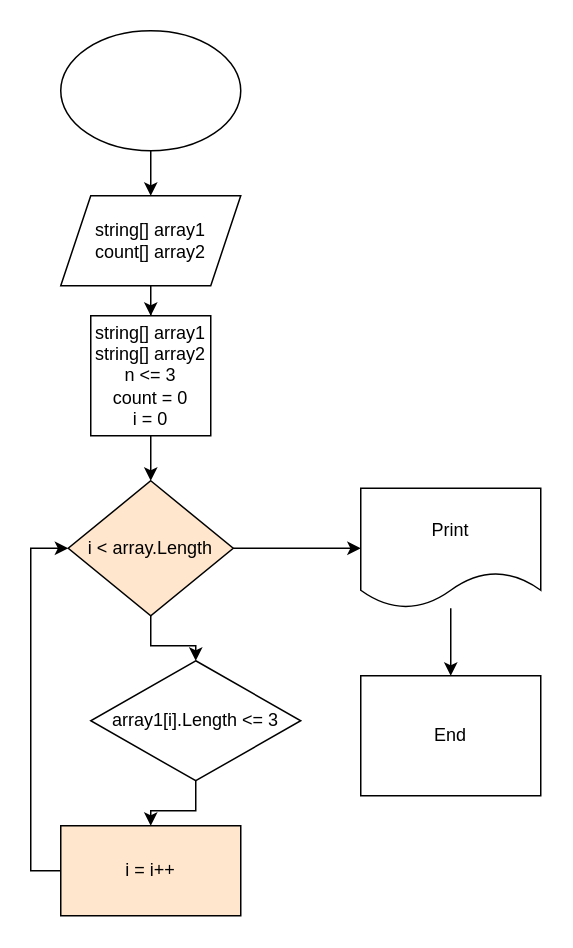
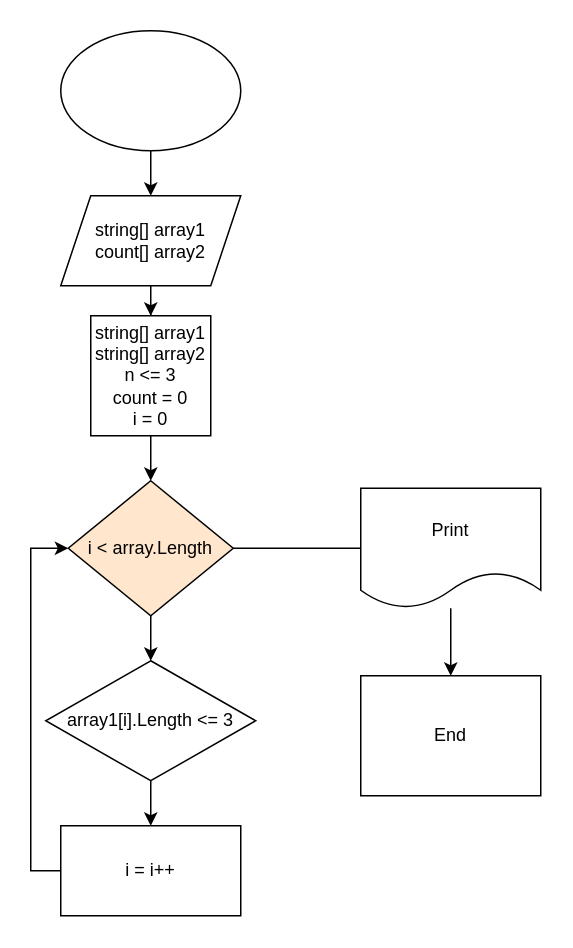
(349, 548) -> (353, 548)
(196, 721) -> (151, 721)
(151, 871) -> (151, 871)
